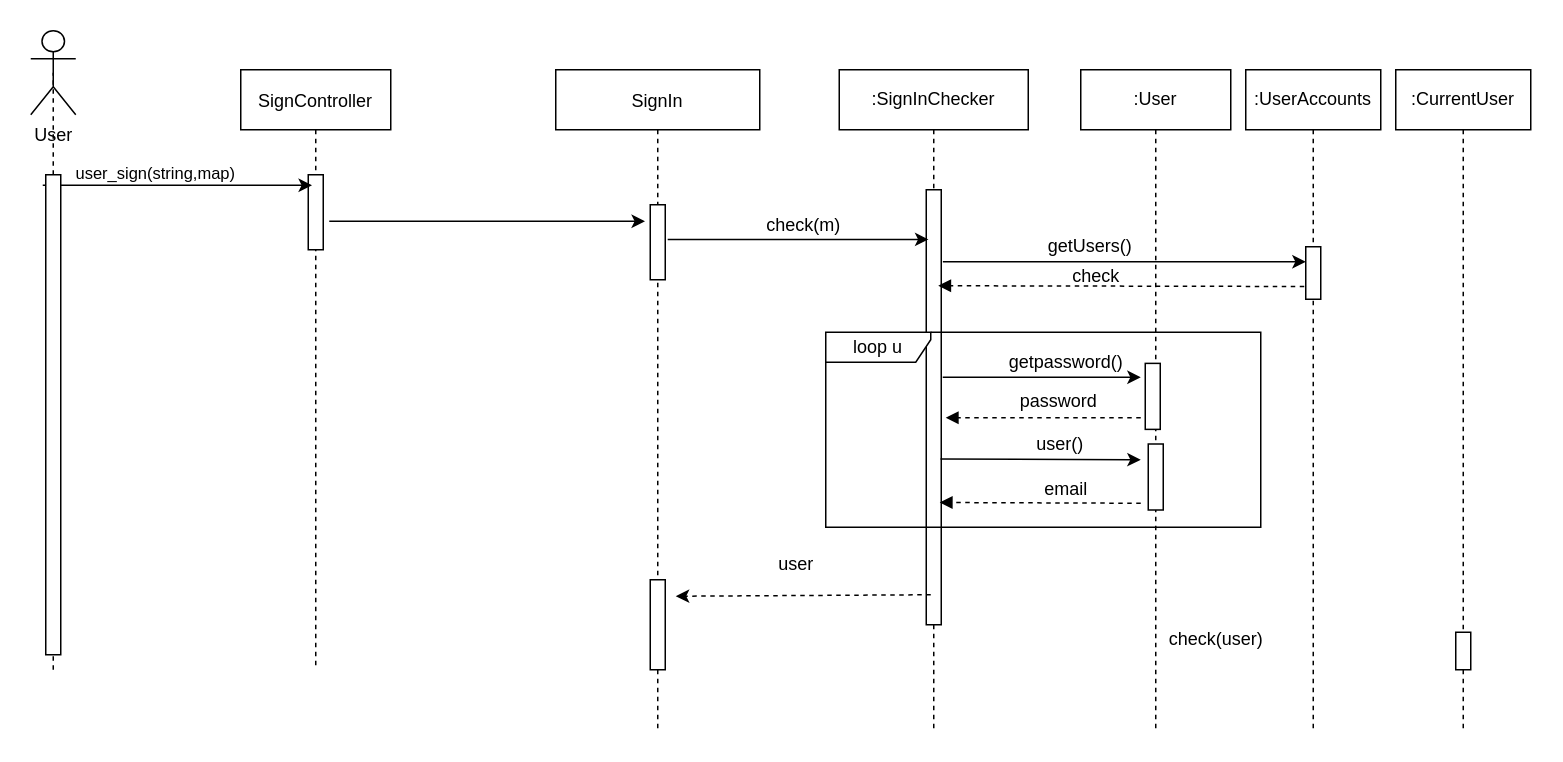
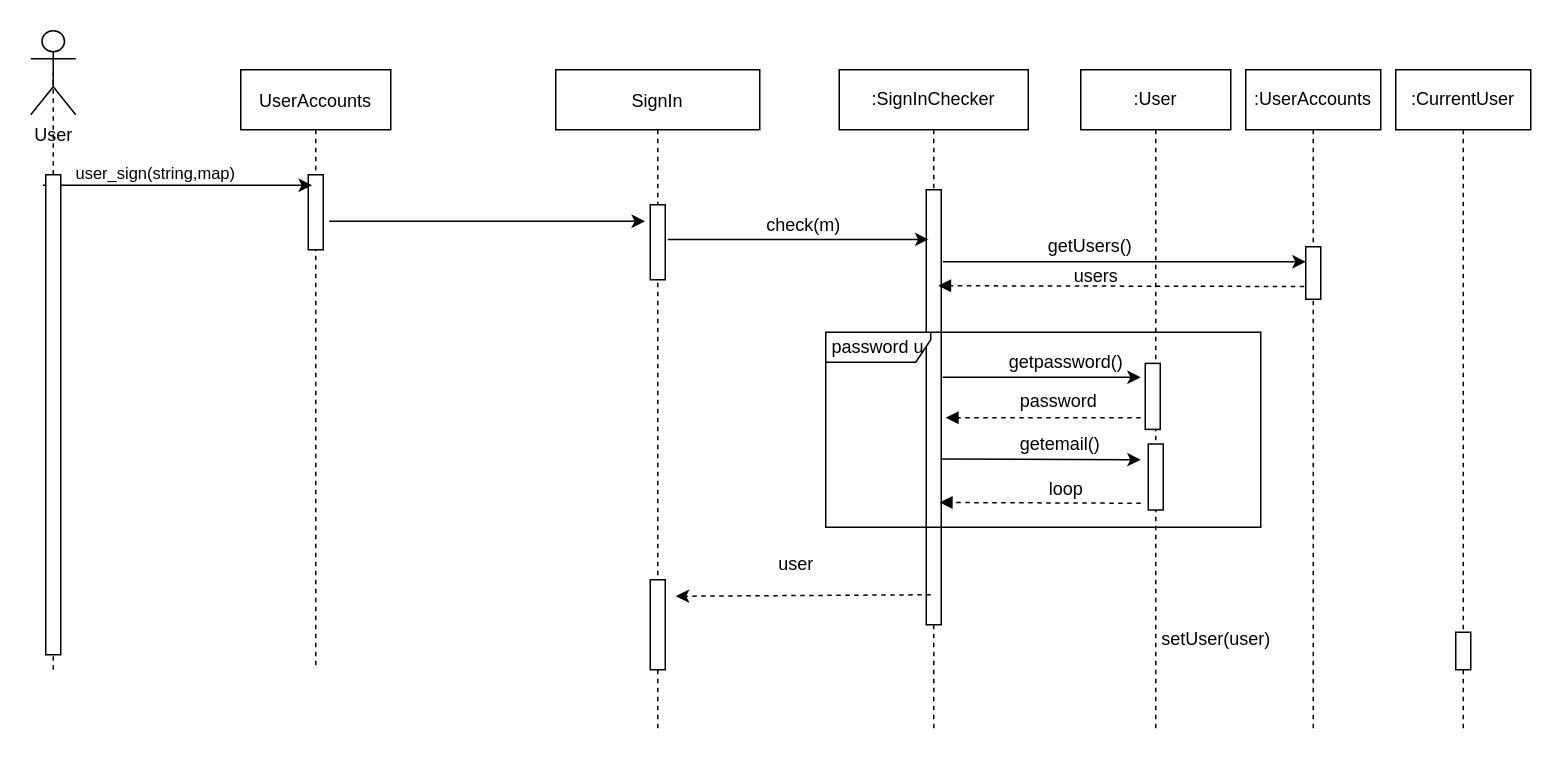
(315, 101) -> (315, 101)
(1097, 277) -> (1097, 277)
(878, 347) -> (878, 347)
(1061, 445) -> (1061, 445)
(1067, 490) -> (1067, 490)
(1217, 640) -> (1217, 640)
